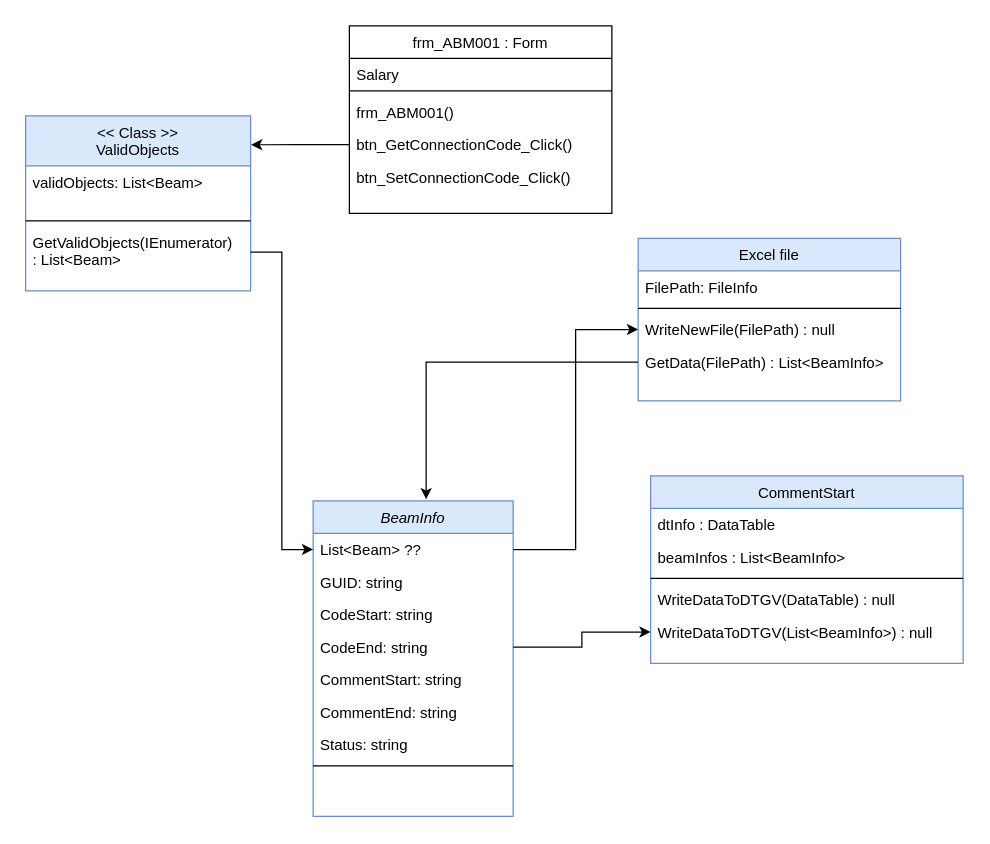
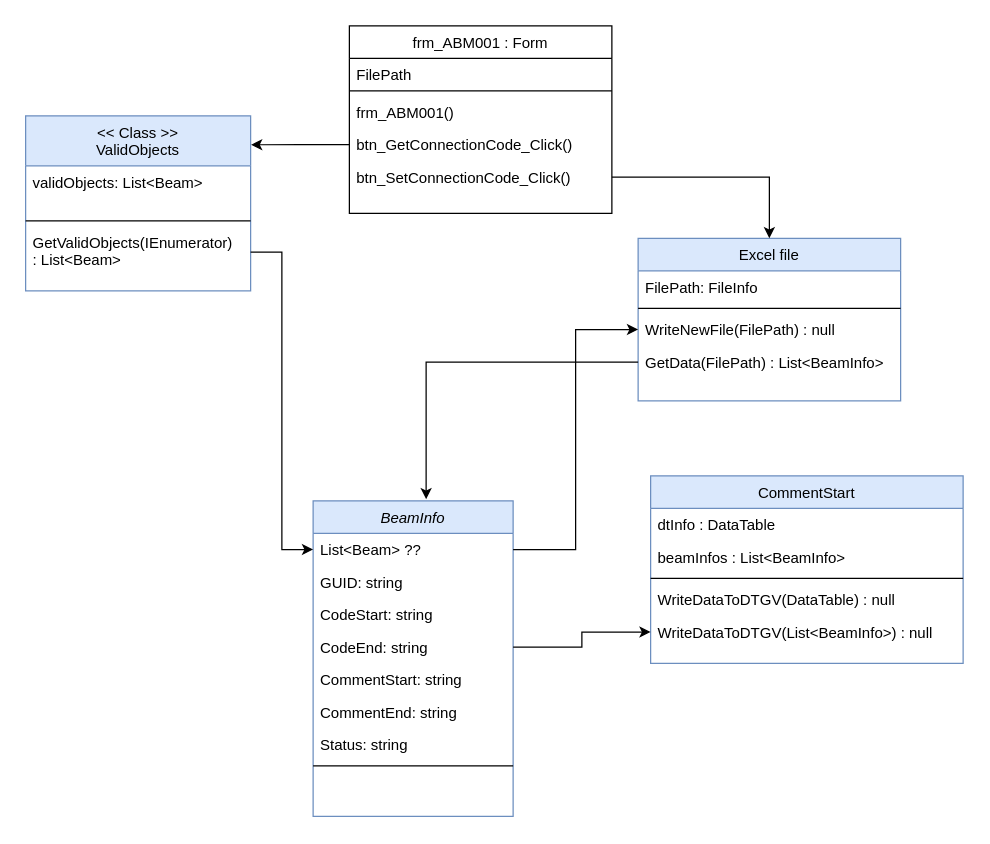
(380, 75) -> (386, 75)
none -> (717, 177)
